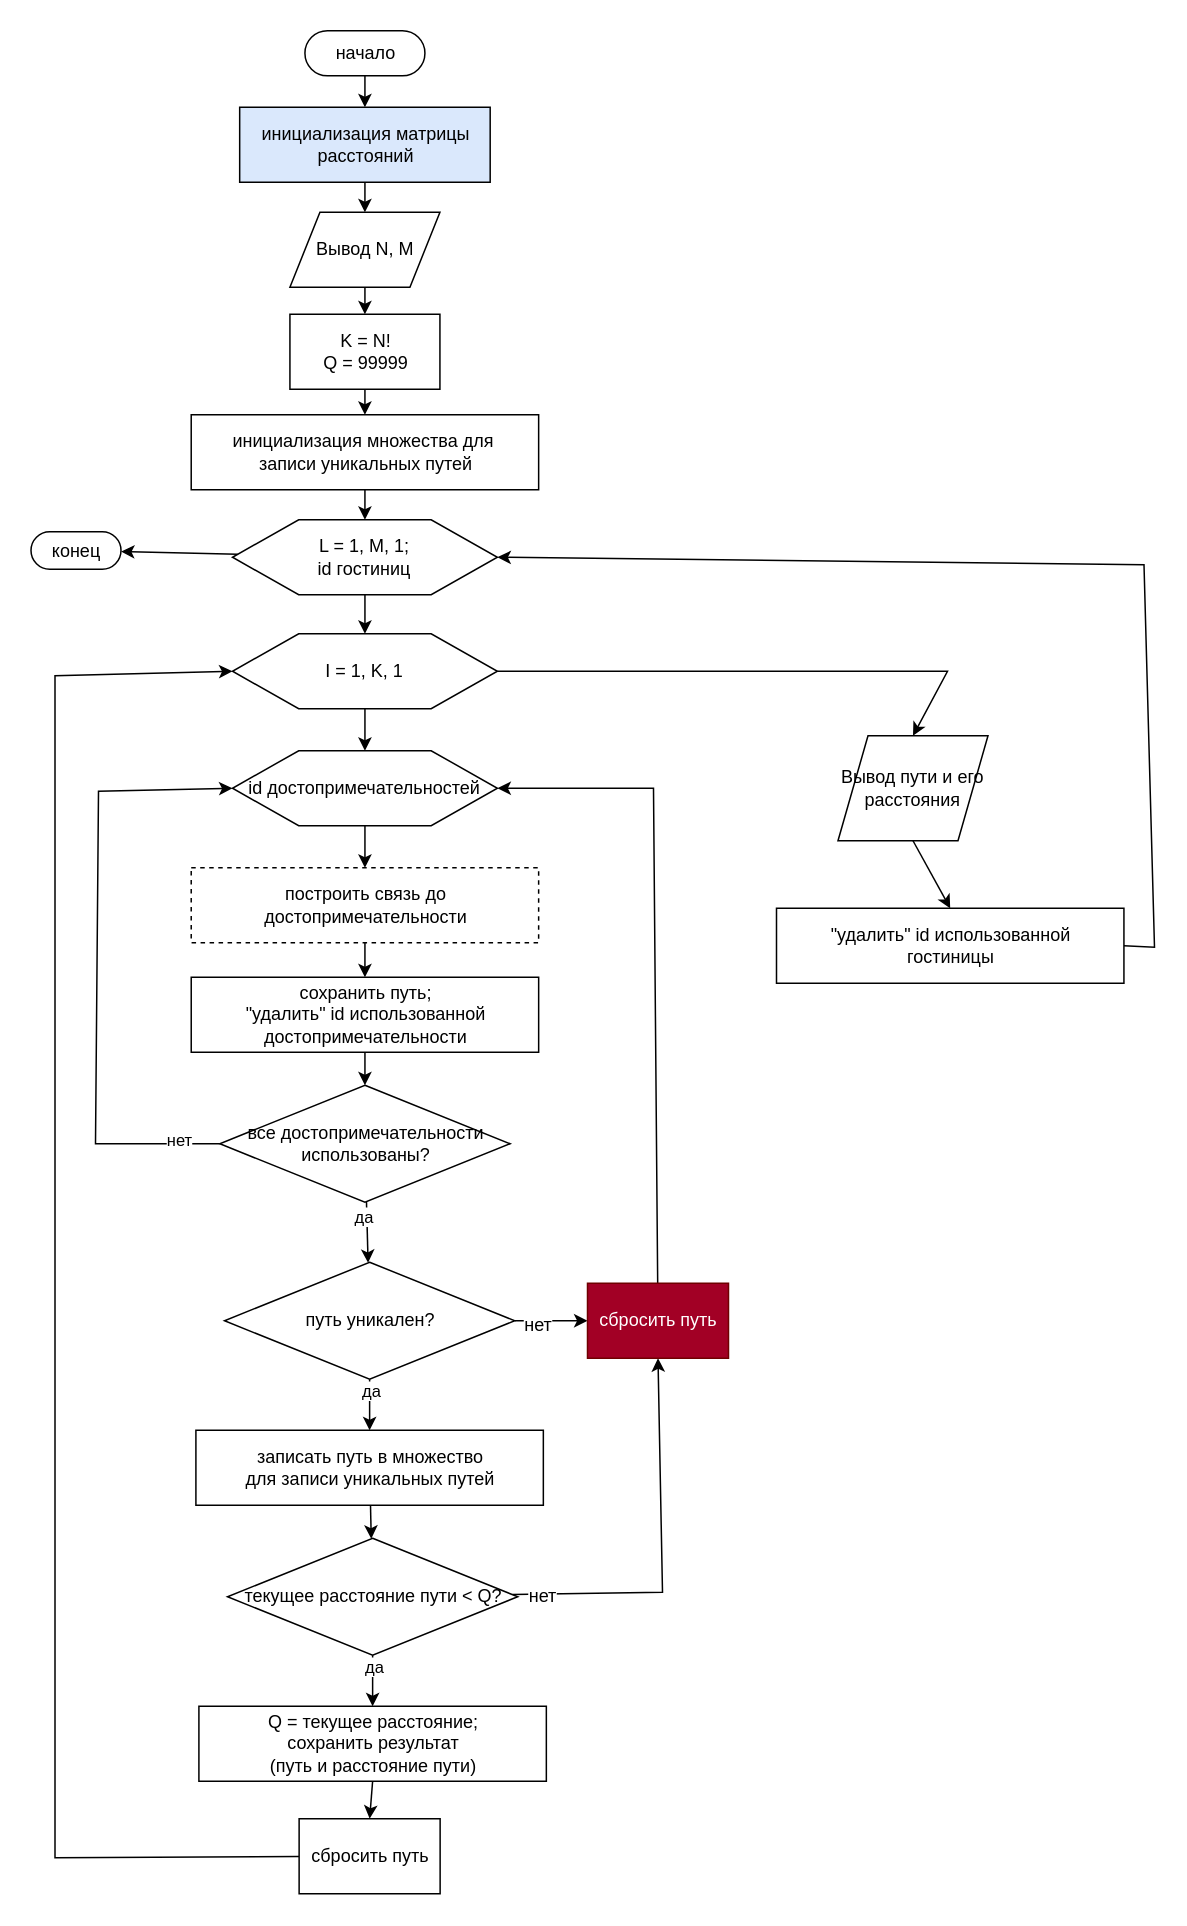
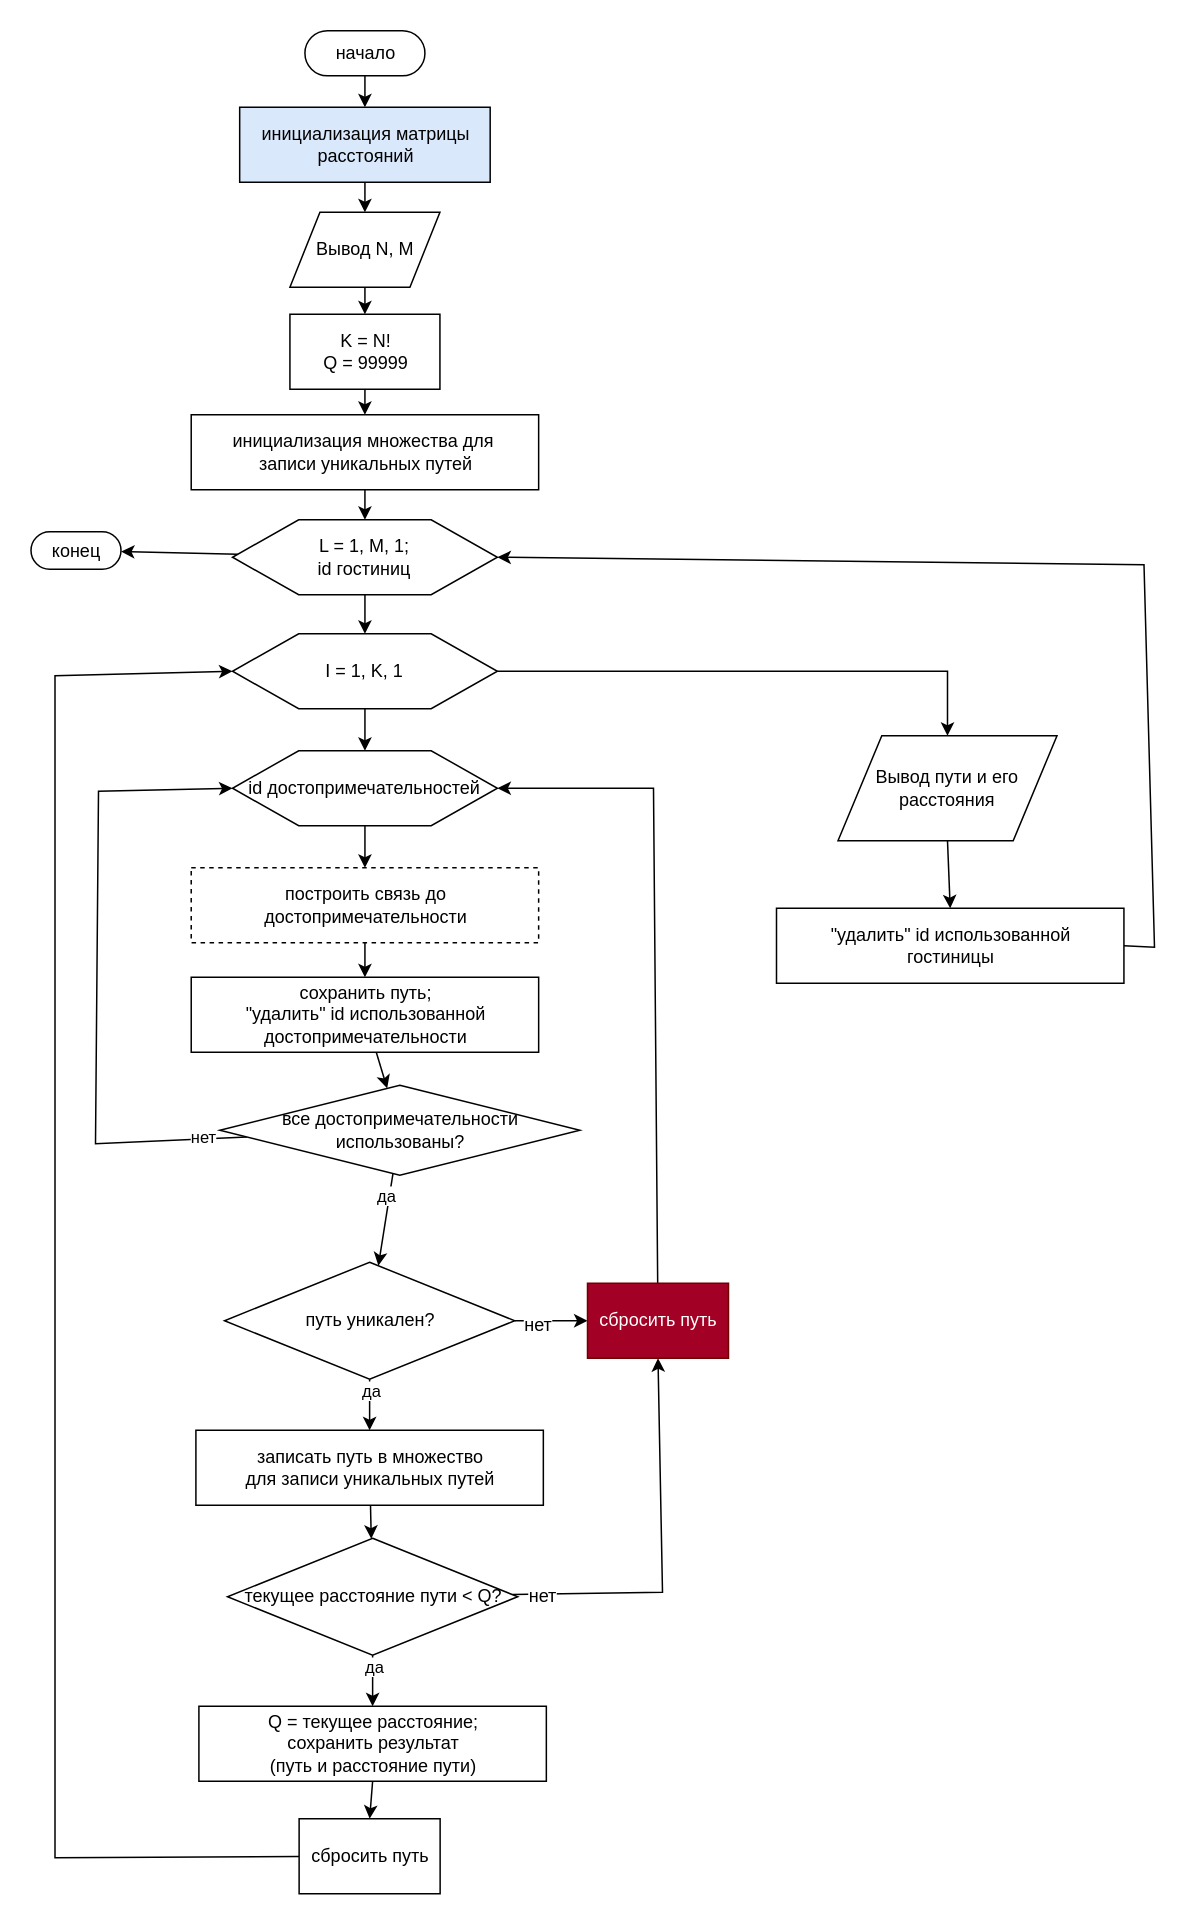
(913, 788) -> (947, 788)
(365, 1144) -> (400, 1130)
